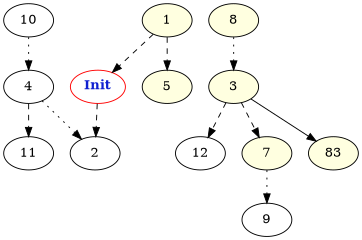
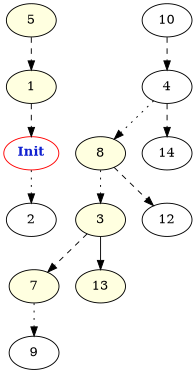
(29, 49) -> (167, 49)
(167, 49) -> (31, 49)
(97, 116) -> (31, 182)
(219, 116) -> (130, 183)
(58, 117) -> (137, 117)
(29, 153) -> (167, 153)
(333, 153) -> (101, 286)
